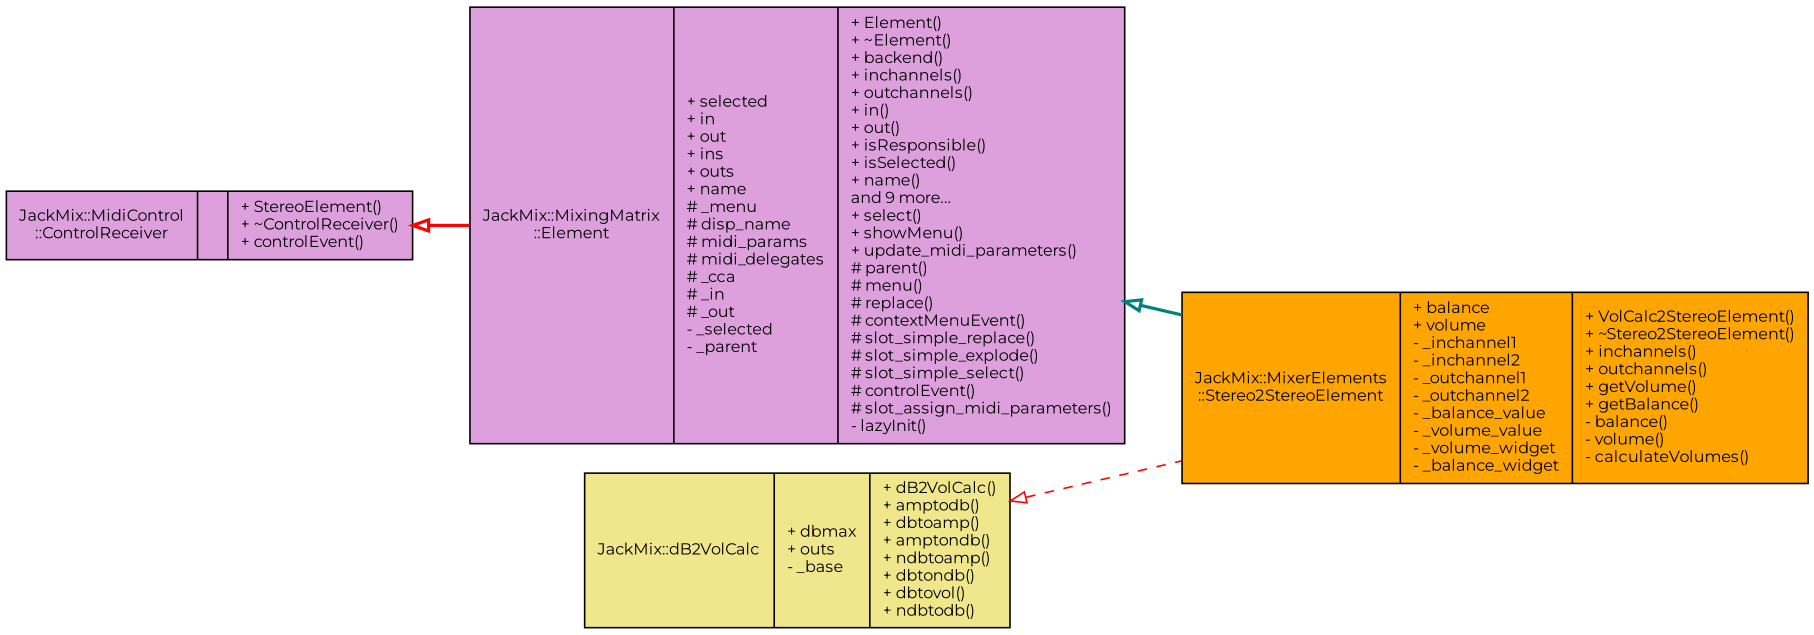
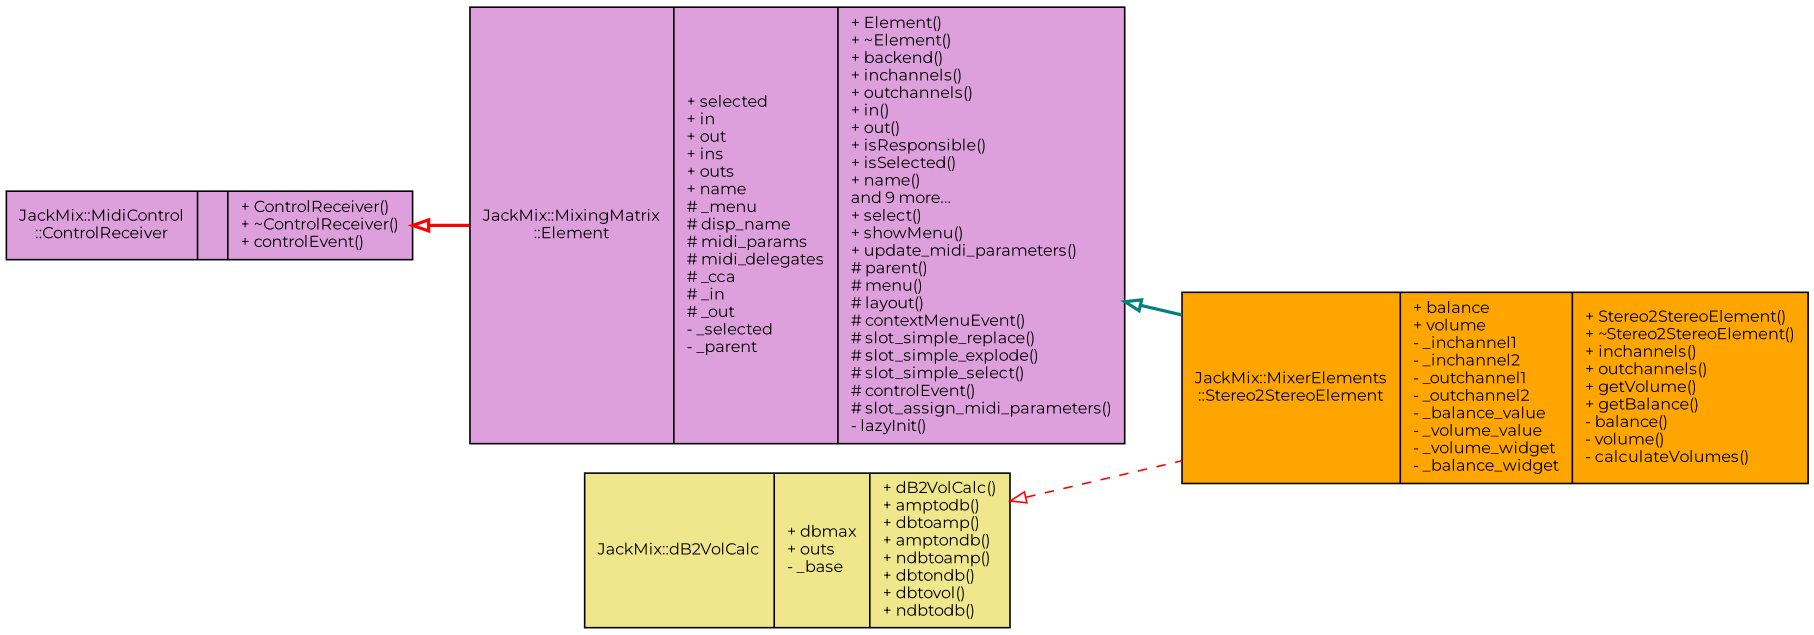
(311, 207) -> (315, 207)
(892, 303) -> (887, 303)
(1690, 317) -> (1686, 317)
